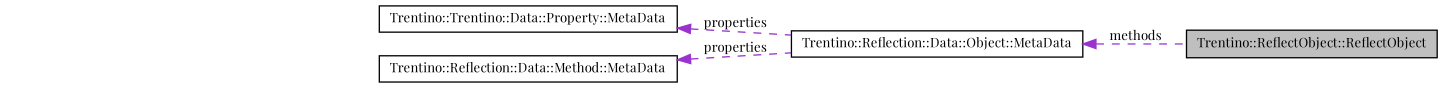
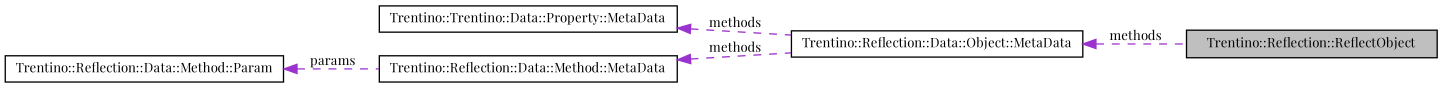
(734, 24) -> (734, 24)
(1312, 44) -> (1312, 44)
(734, 49) -> (734, 49)
none -> (144, 69)
